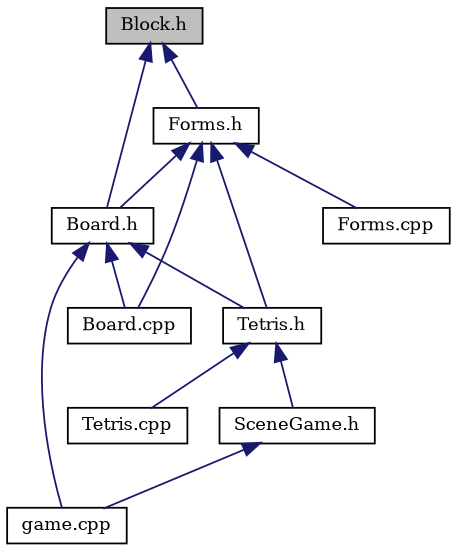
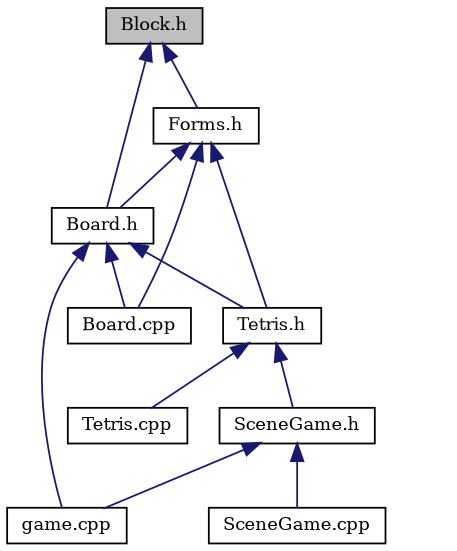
(386, 226) -> none
none -> (297, 526)
